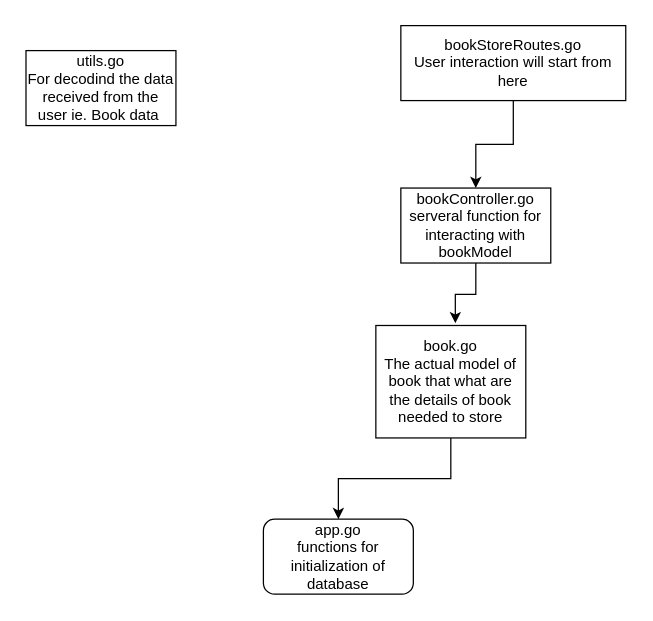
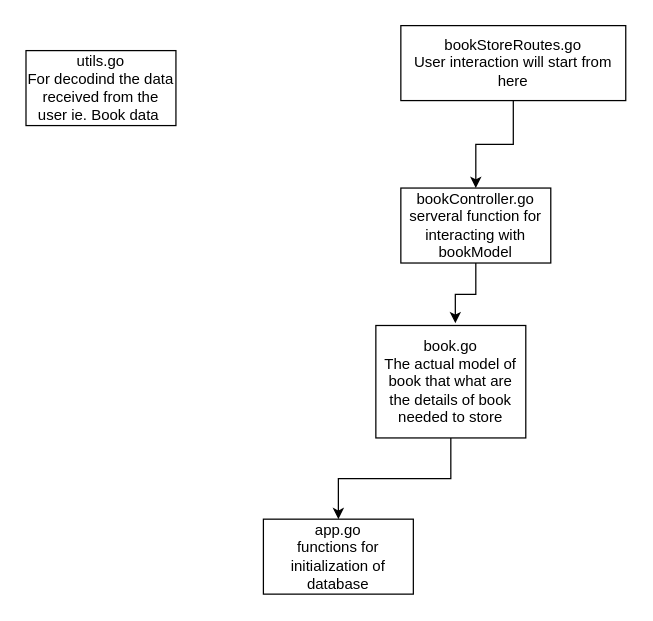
(338, 557) -> (338, 557)
